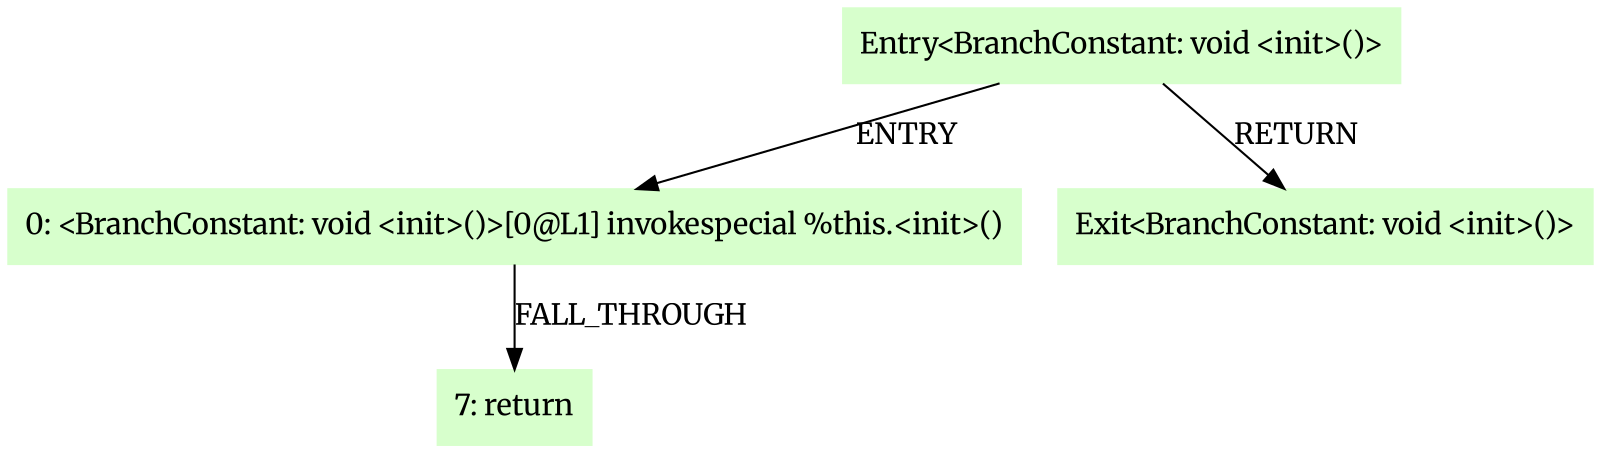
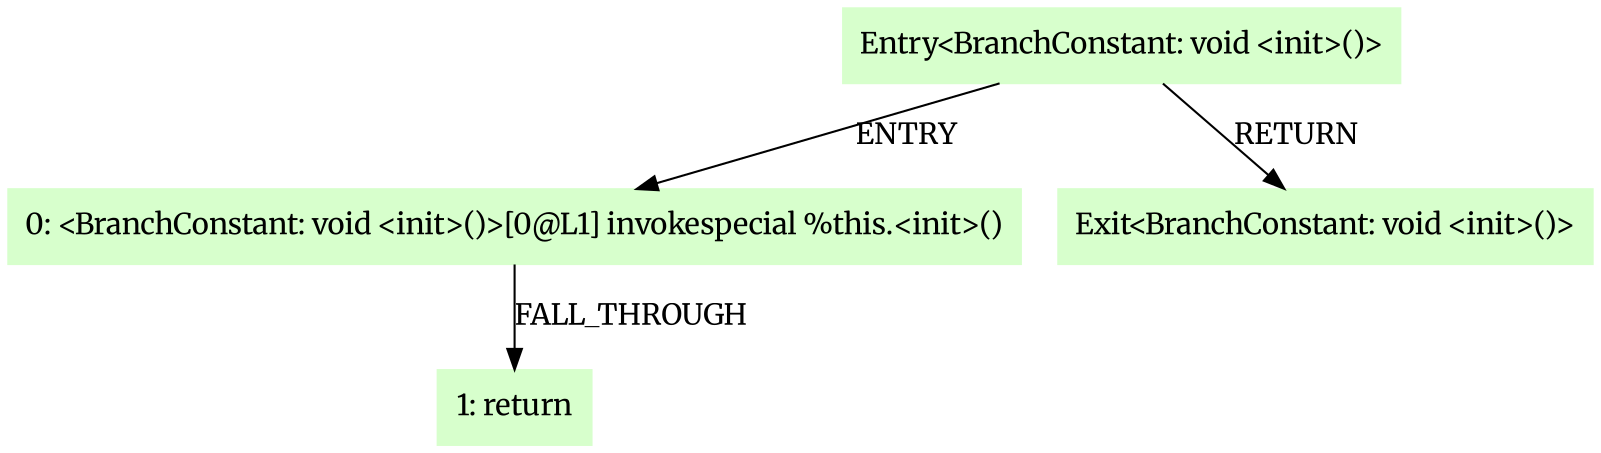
(515, 408) -> (515, 408)
